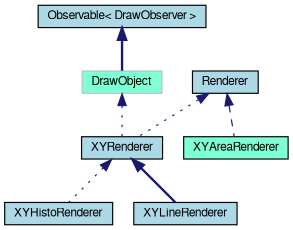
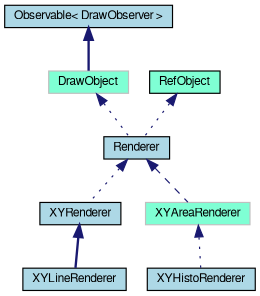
none -> (185, 82)
(122, 121) -> (116, 120)
(236, 148) -> (198, 214)
(86, 185) -> (200, 253)
